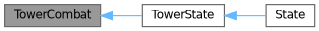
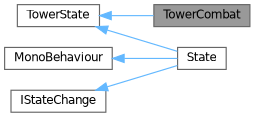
(127, 16) -> (133, 16)
none -> (58, 58)
none -> (58, 101)
